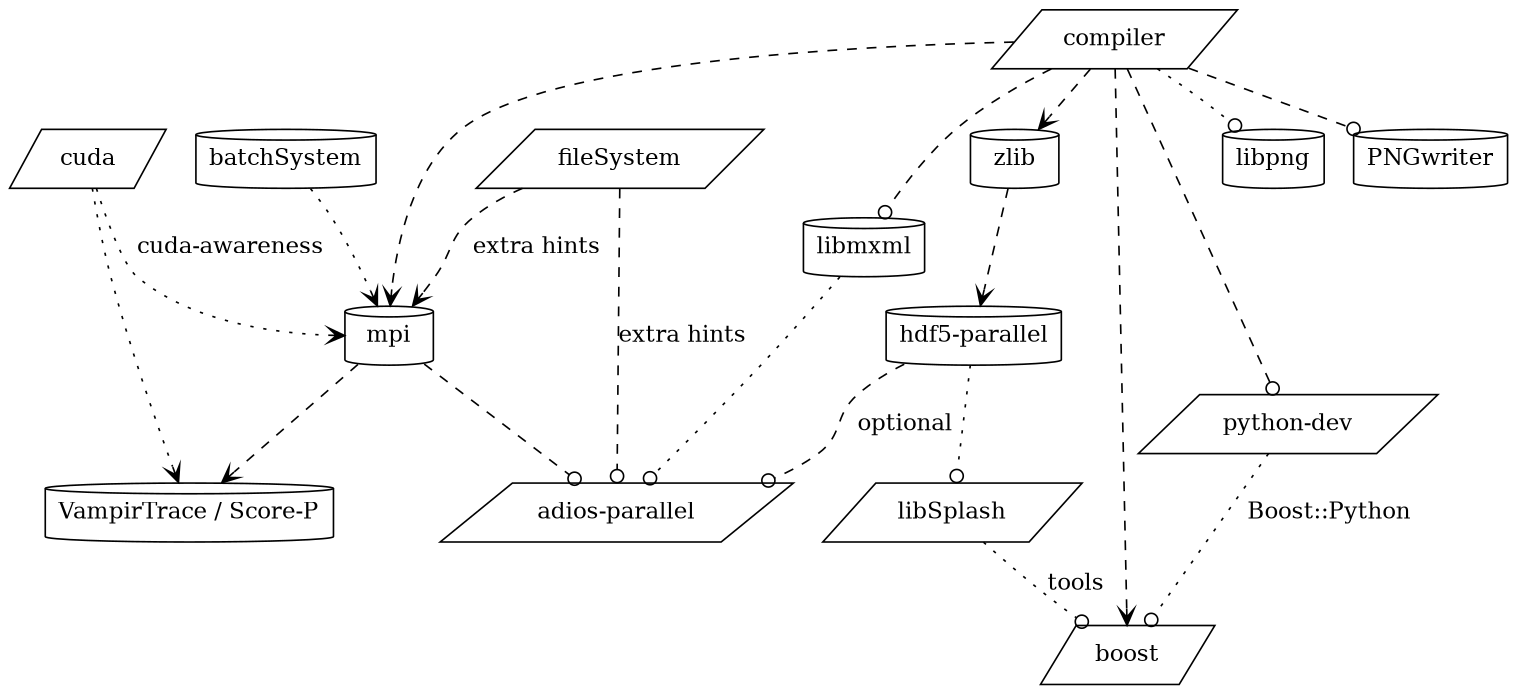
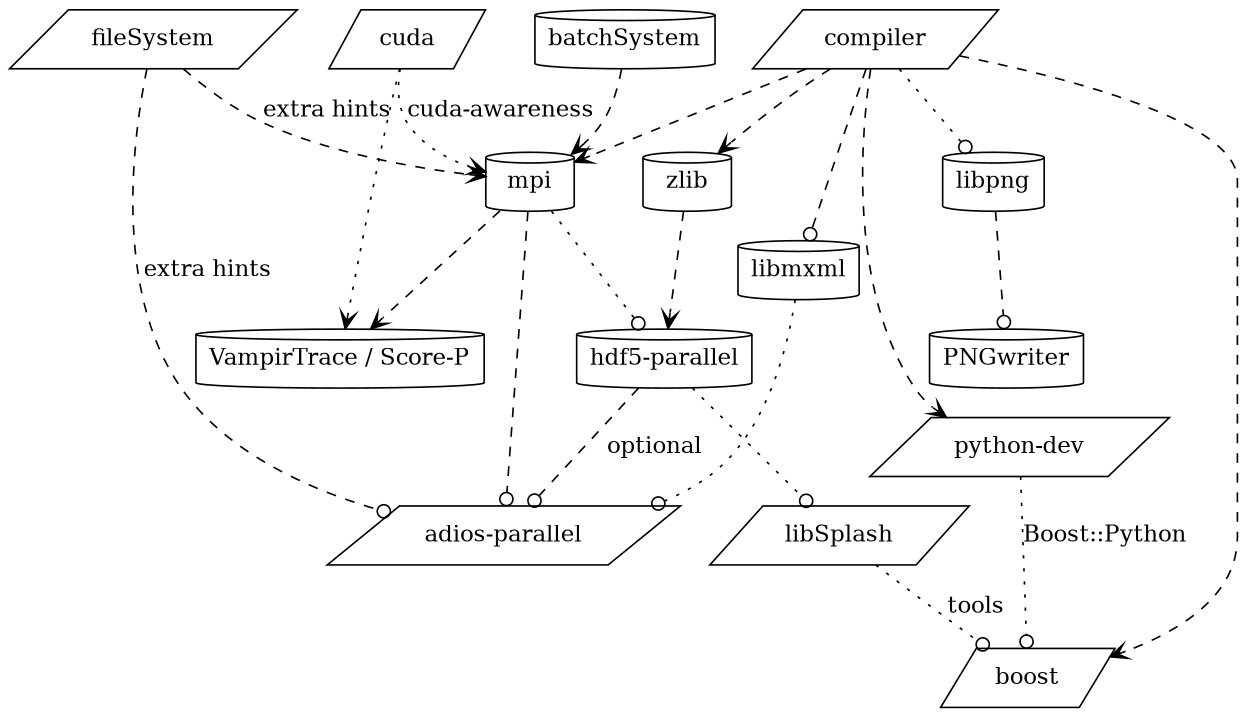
(1268, 97) -> (999, 263)
(1199, 226) -> (867, 246)
(344, 238) -> (609, 110)
none -> (593, 265)
